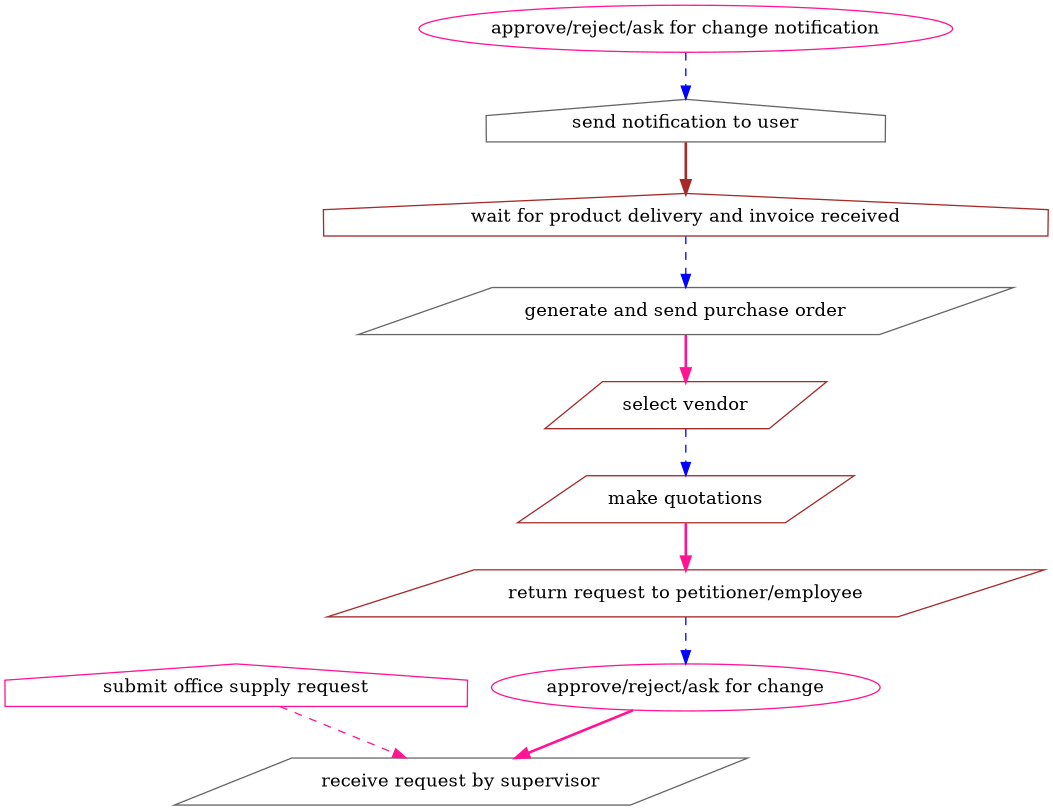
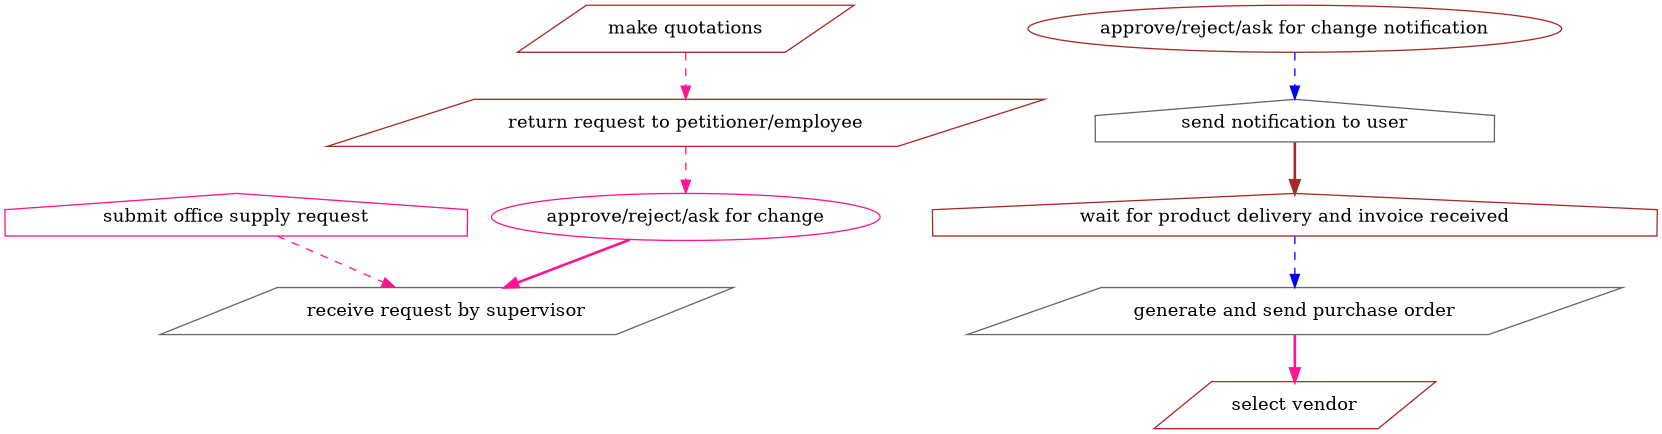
(686, 29) -> (1295, 29)
(686, 446) -> none
(686, 540) -> (686, 69)
(686, 634) -> (686, 163)
